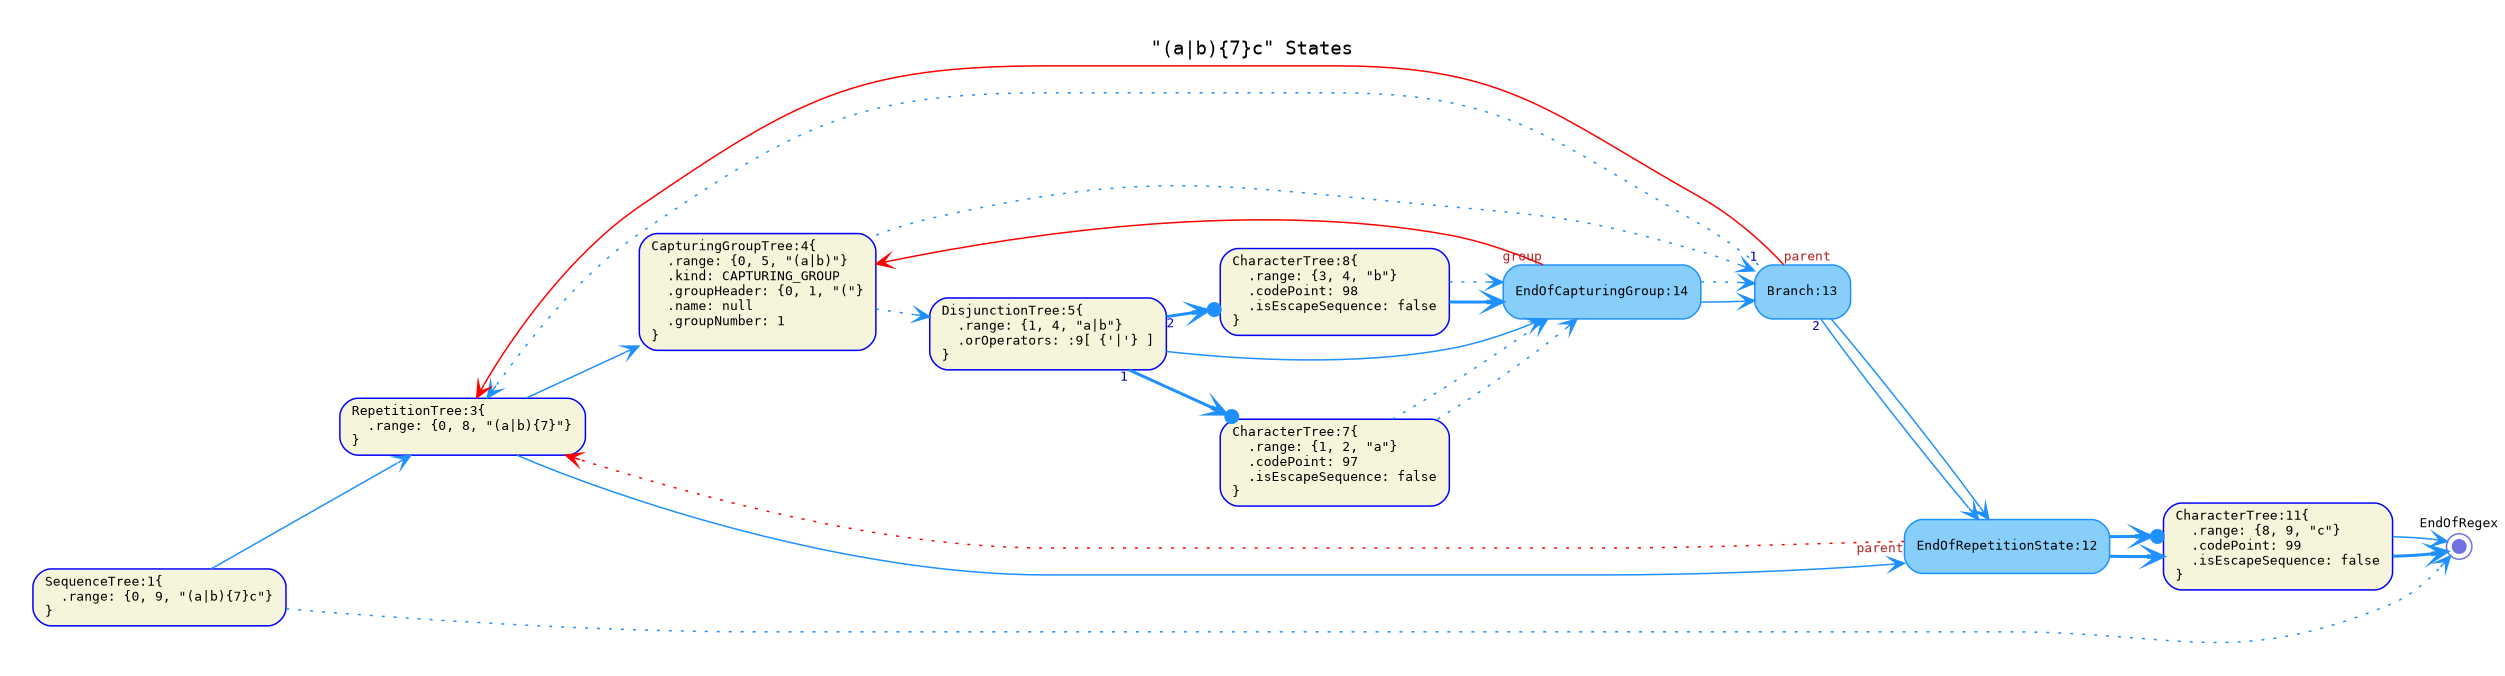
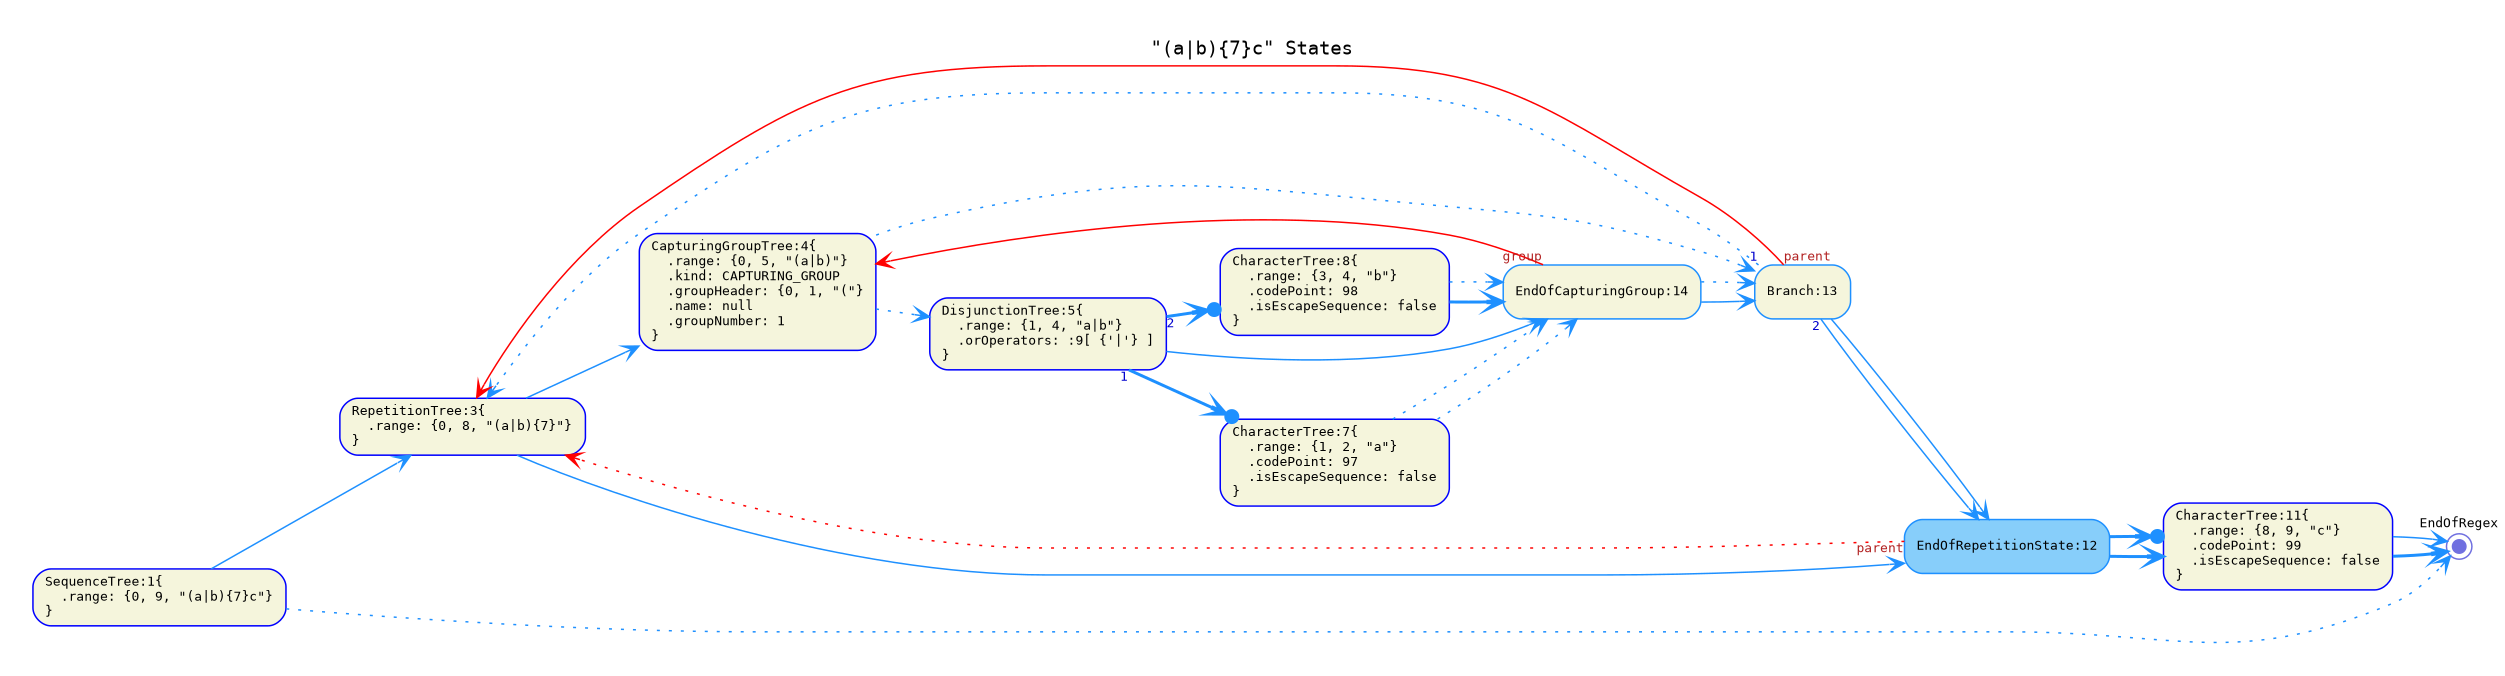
(1602, 292) -> (1602, 292)
(1803, 292) -> (1803, 292)
